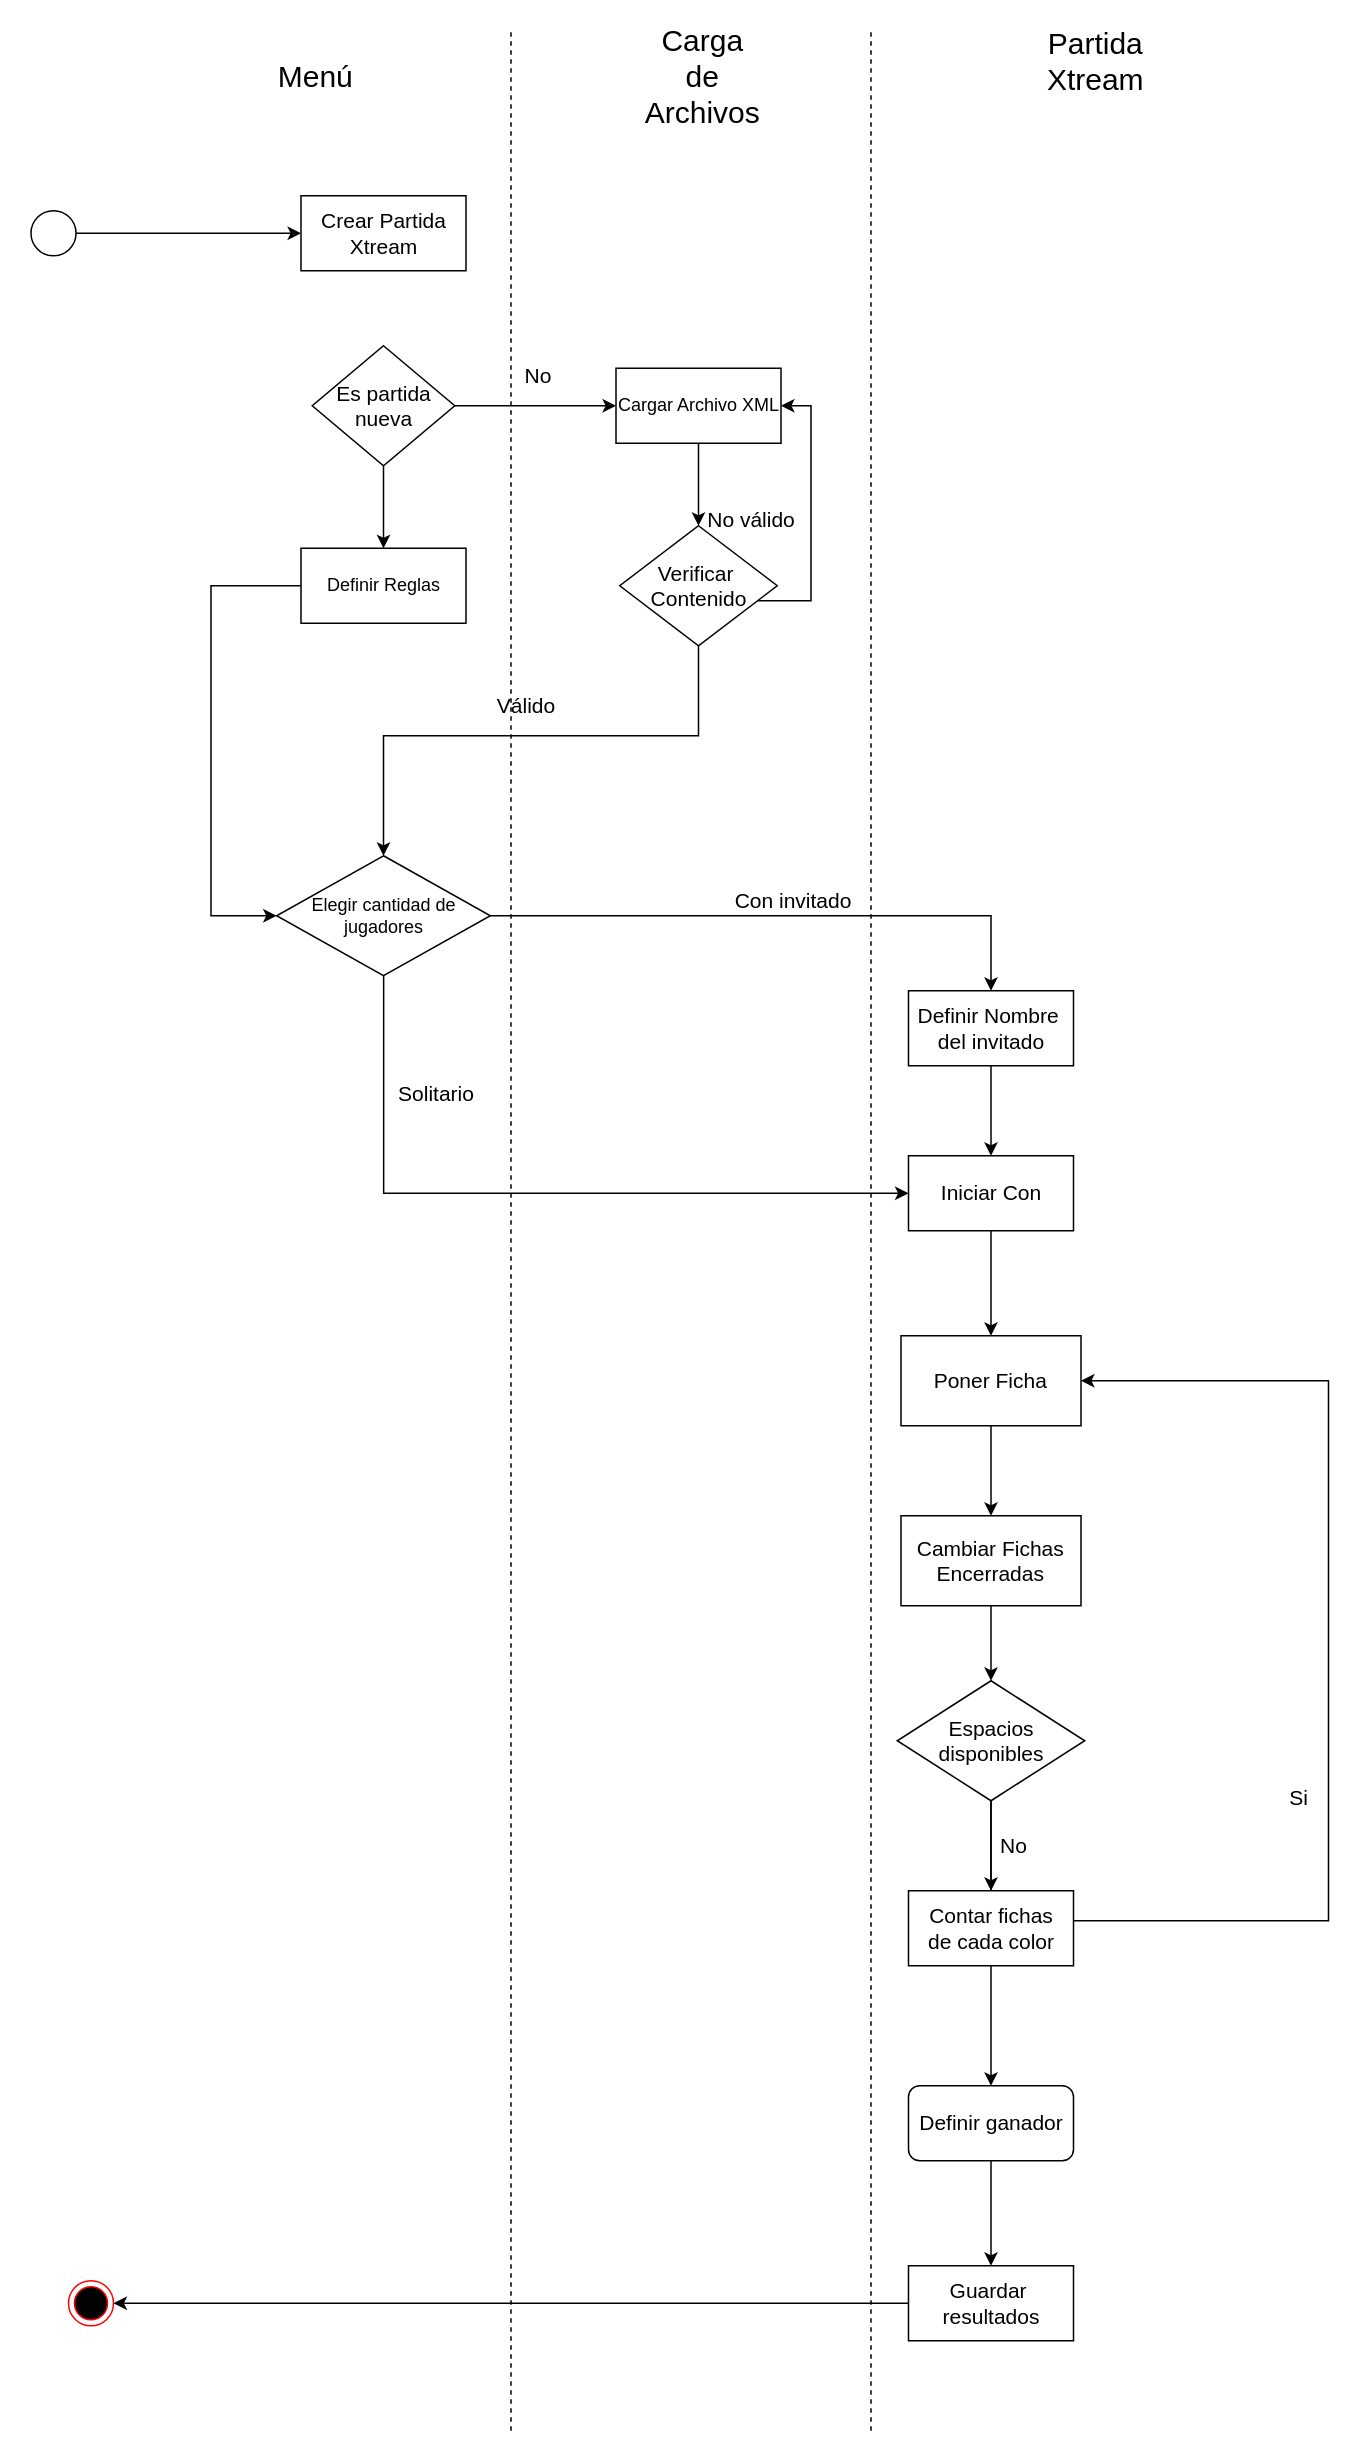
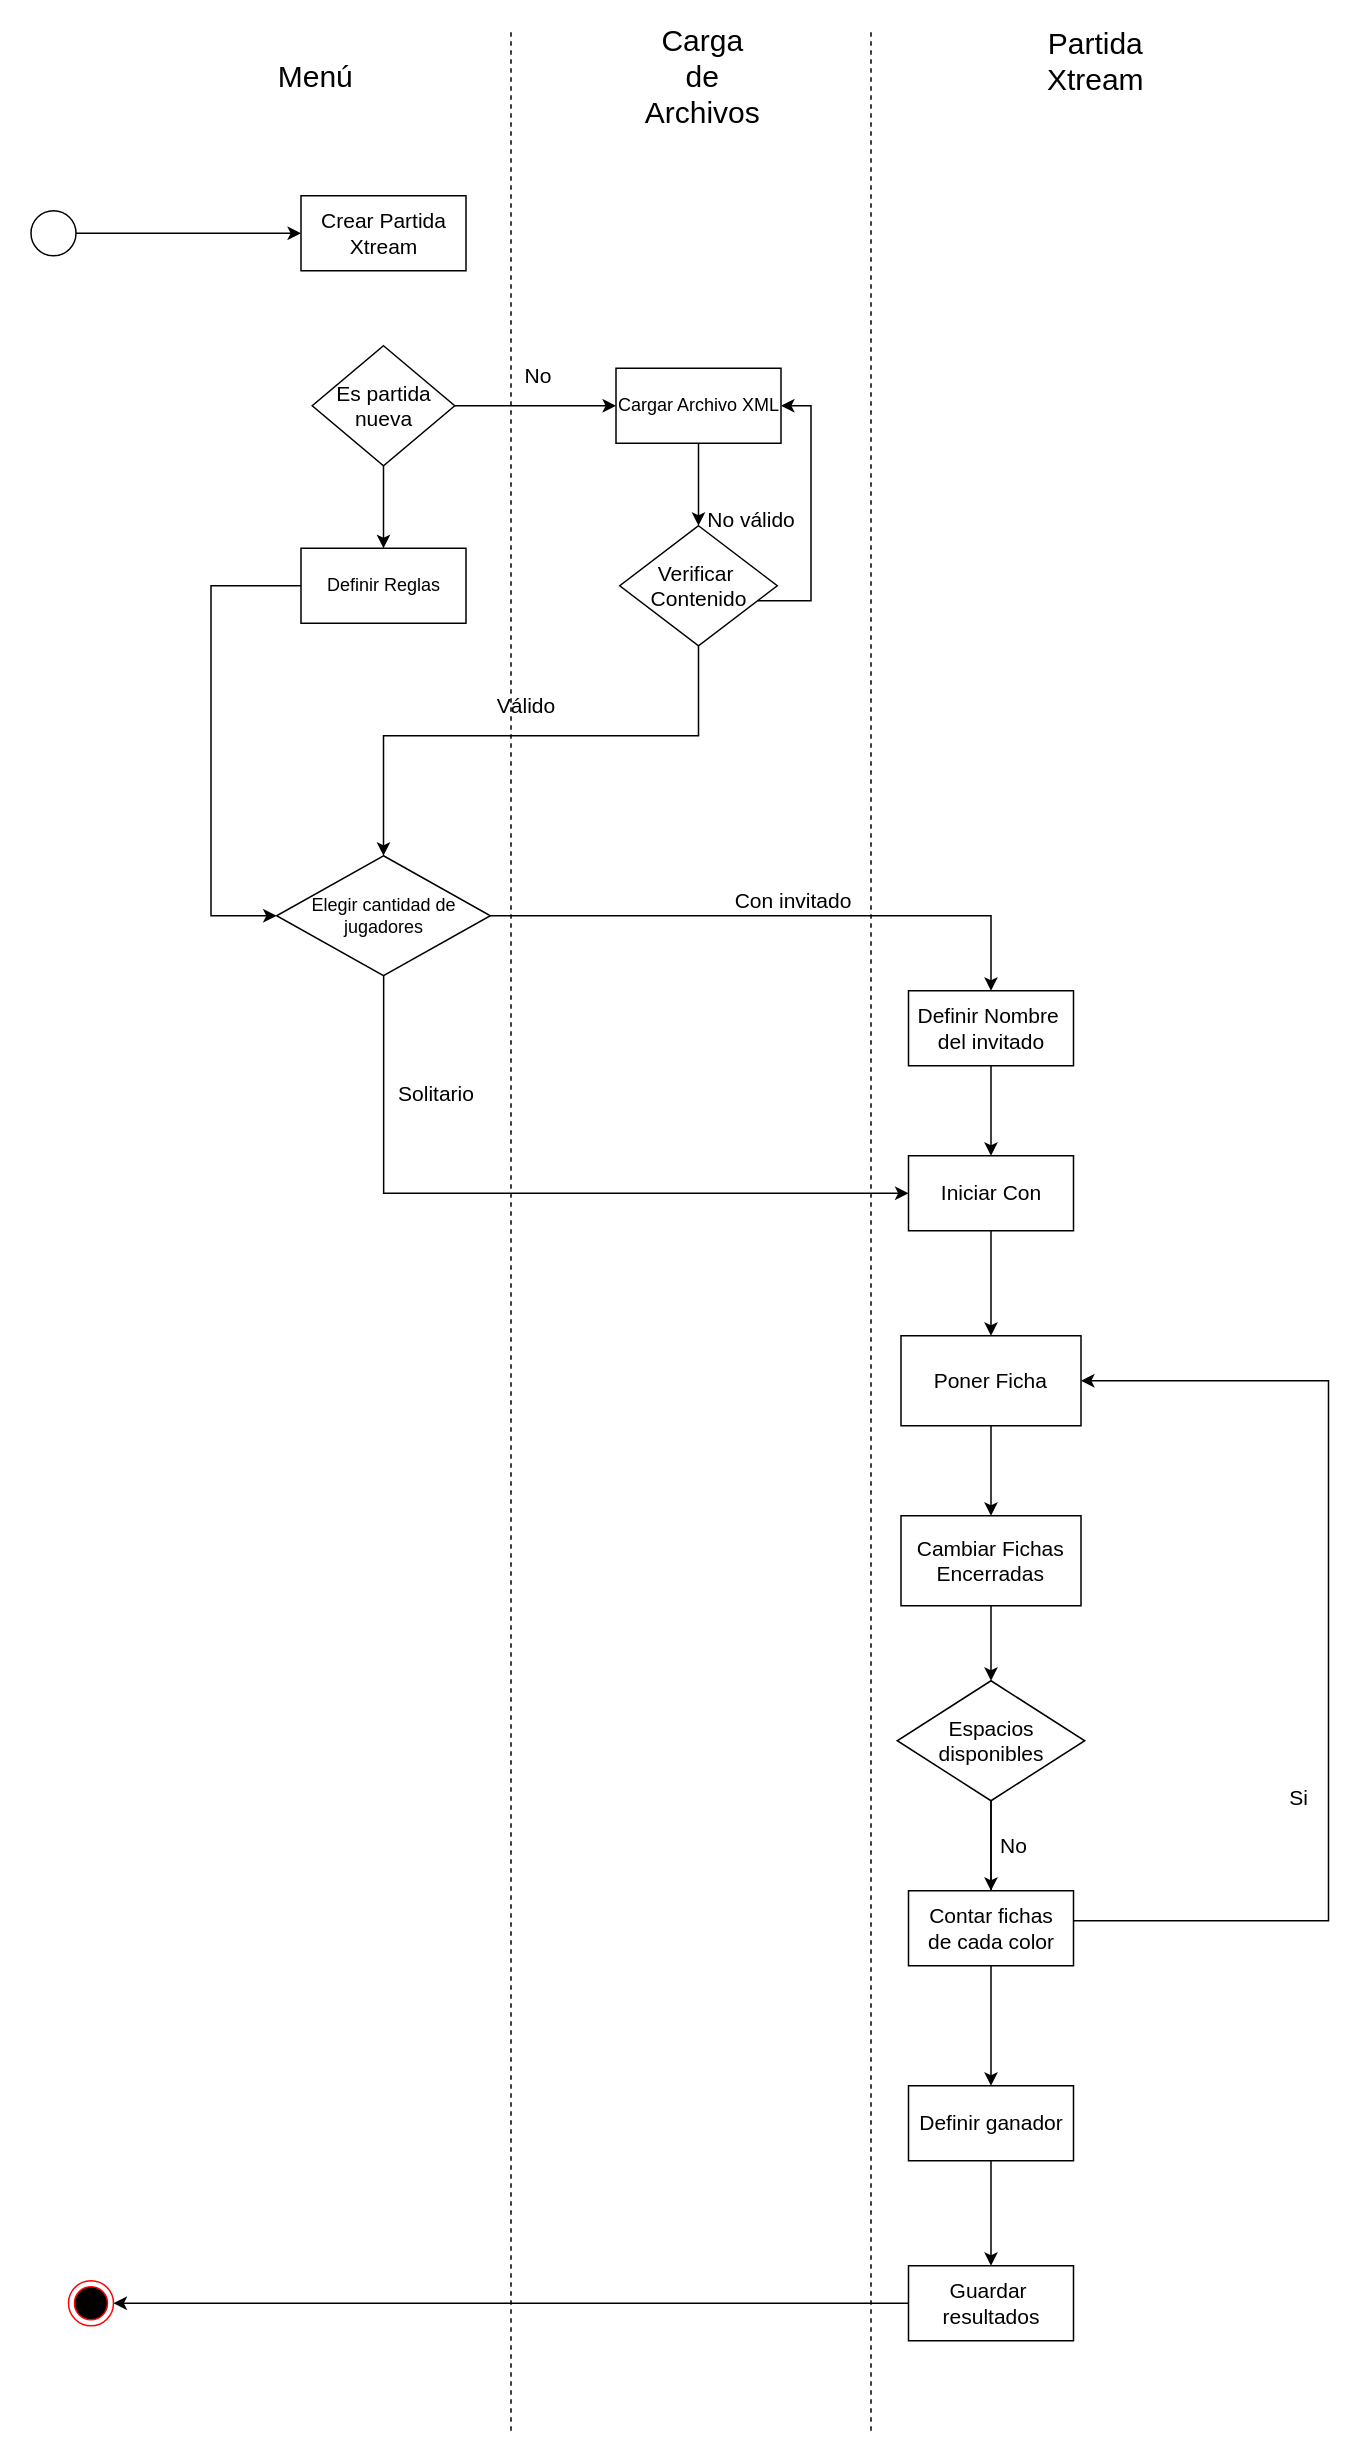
(991, 2123) -> (991, 2123)
